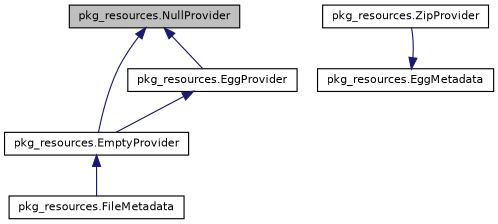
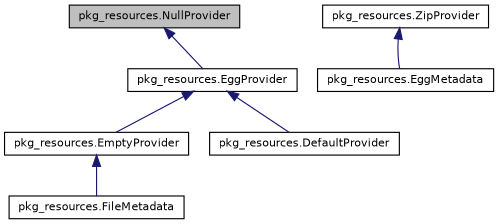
(413, 43) -> (398, 54)
(113, 82) -> none
none -> (304, 144)
